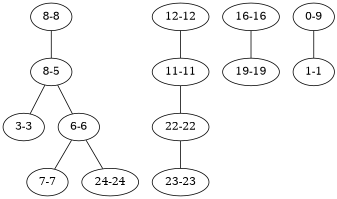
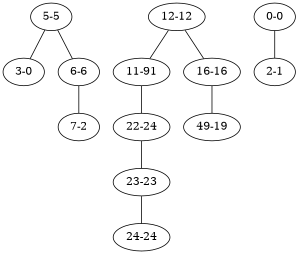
(51, 17) -> none
(314, 17) -> (275, 17)
none -> (194, 44)
(51, 72) -> (51, 17)
(181, 72) -> (142, 72)
(251, 72) -> (212, 127)
(314, 72) -> (275, 72)
(24, 127) -> (24, 72)
(181, 127) -> (142, 127)
(94, 154) -> (142, 210)
(47, 182) -> (79, 127)
